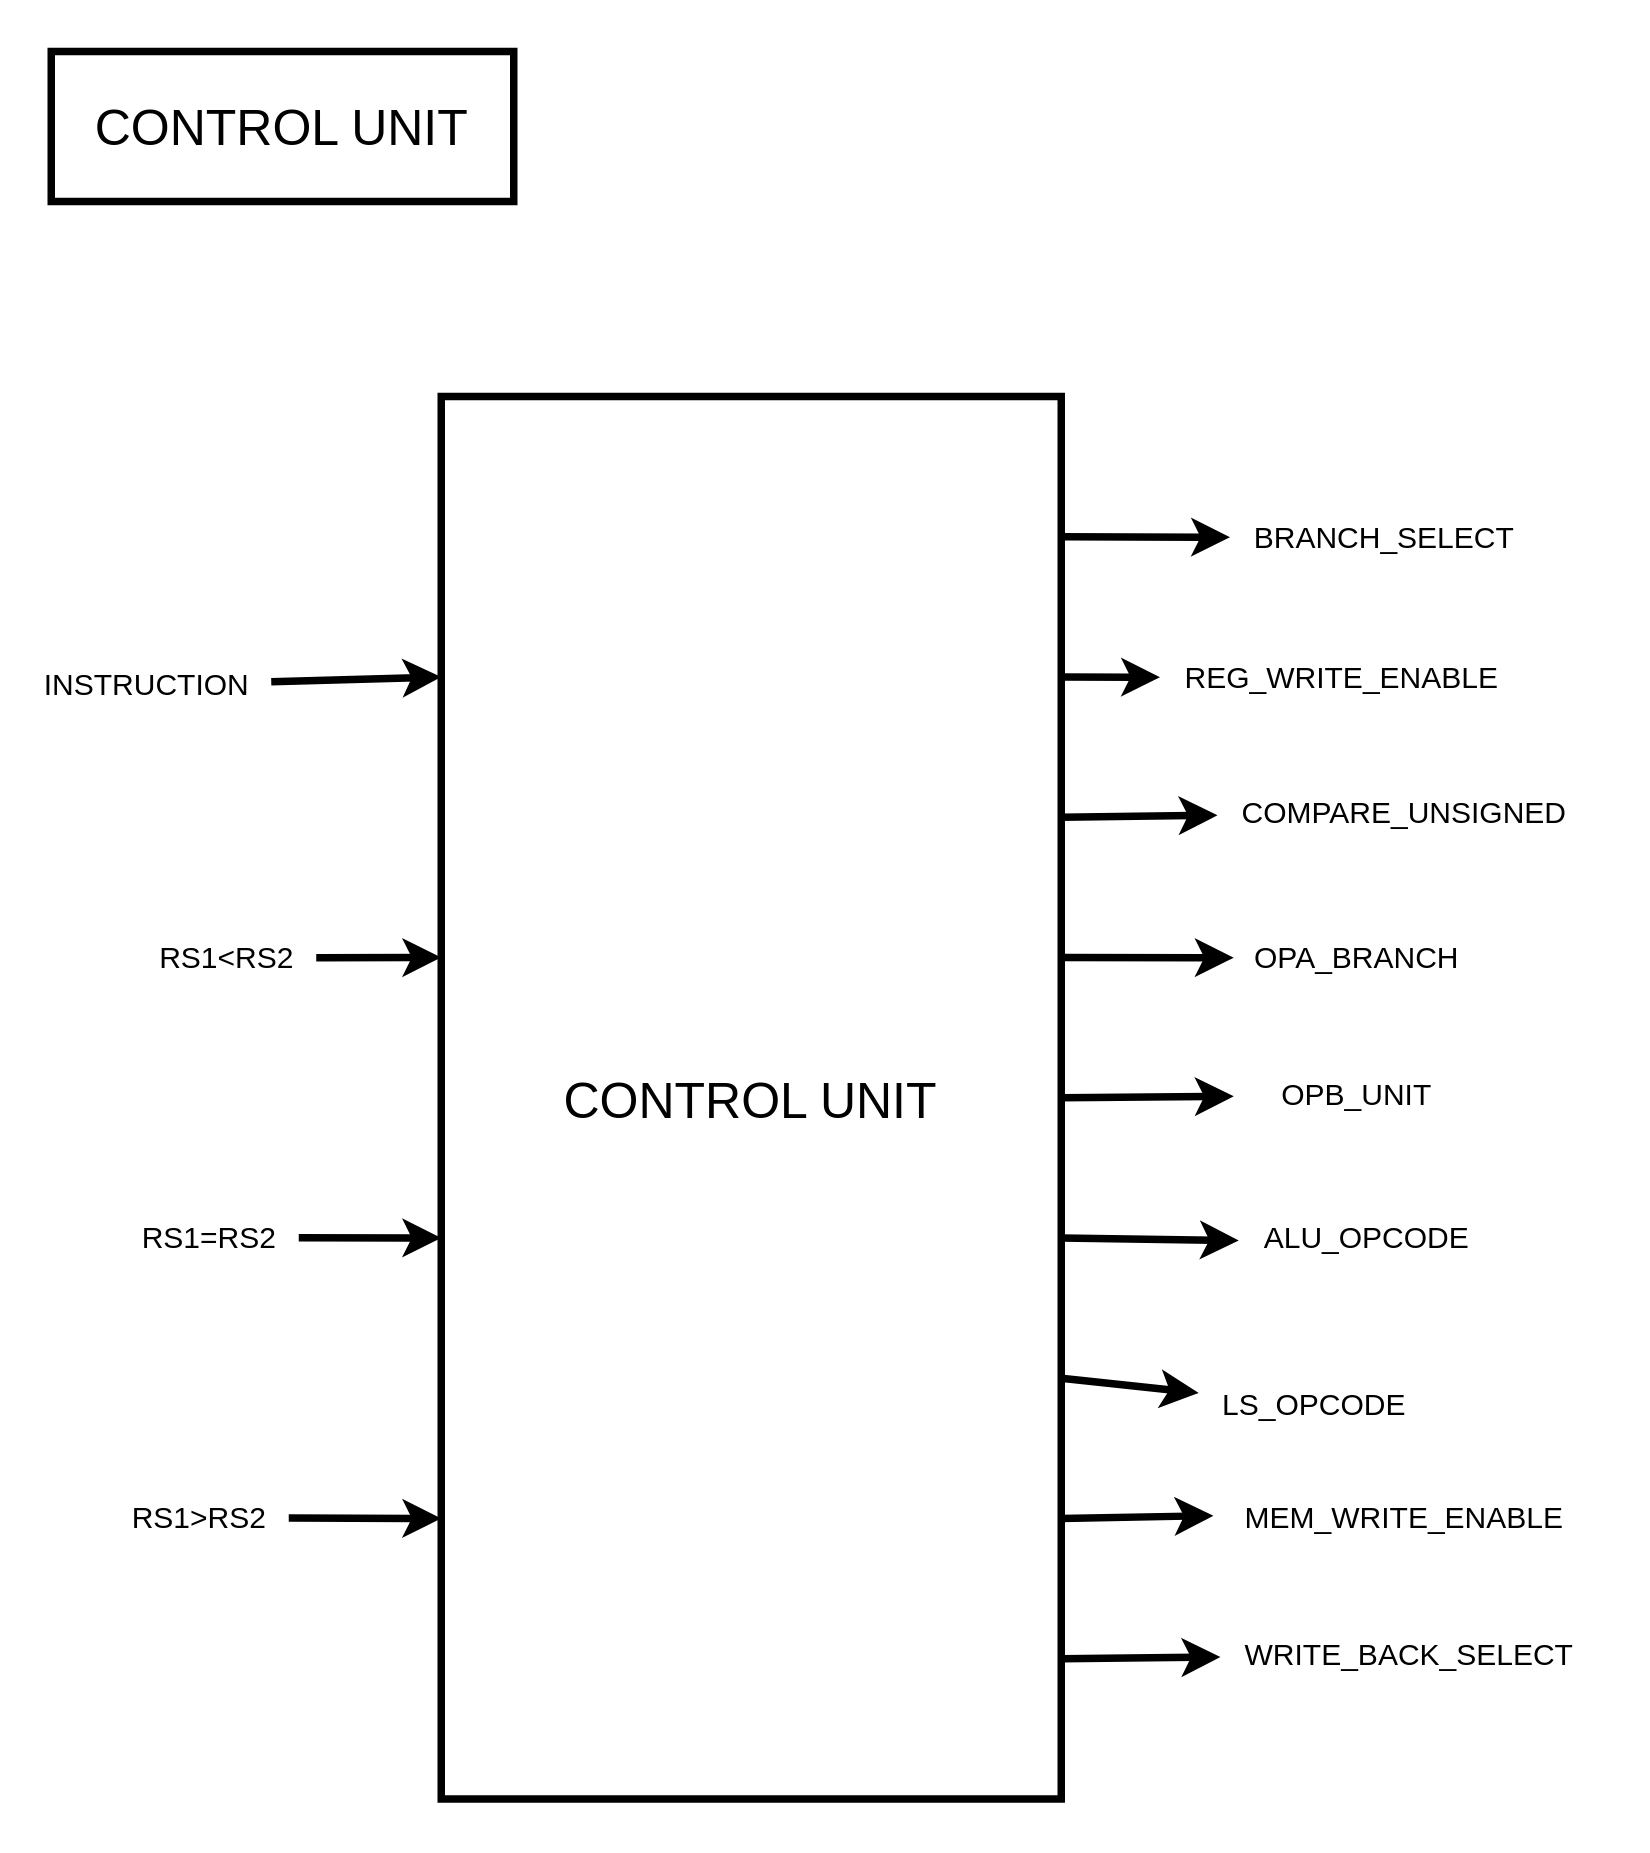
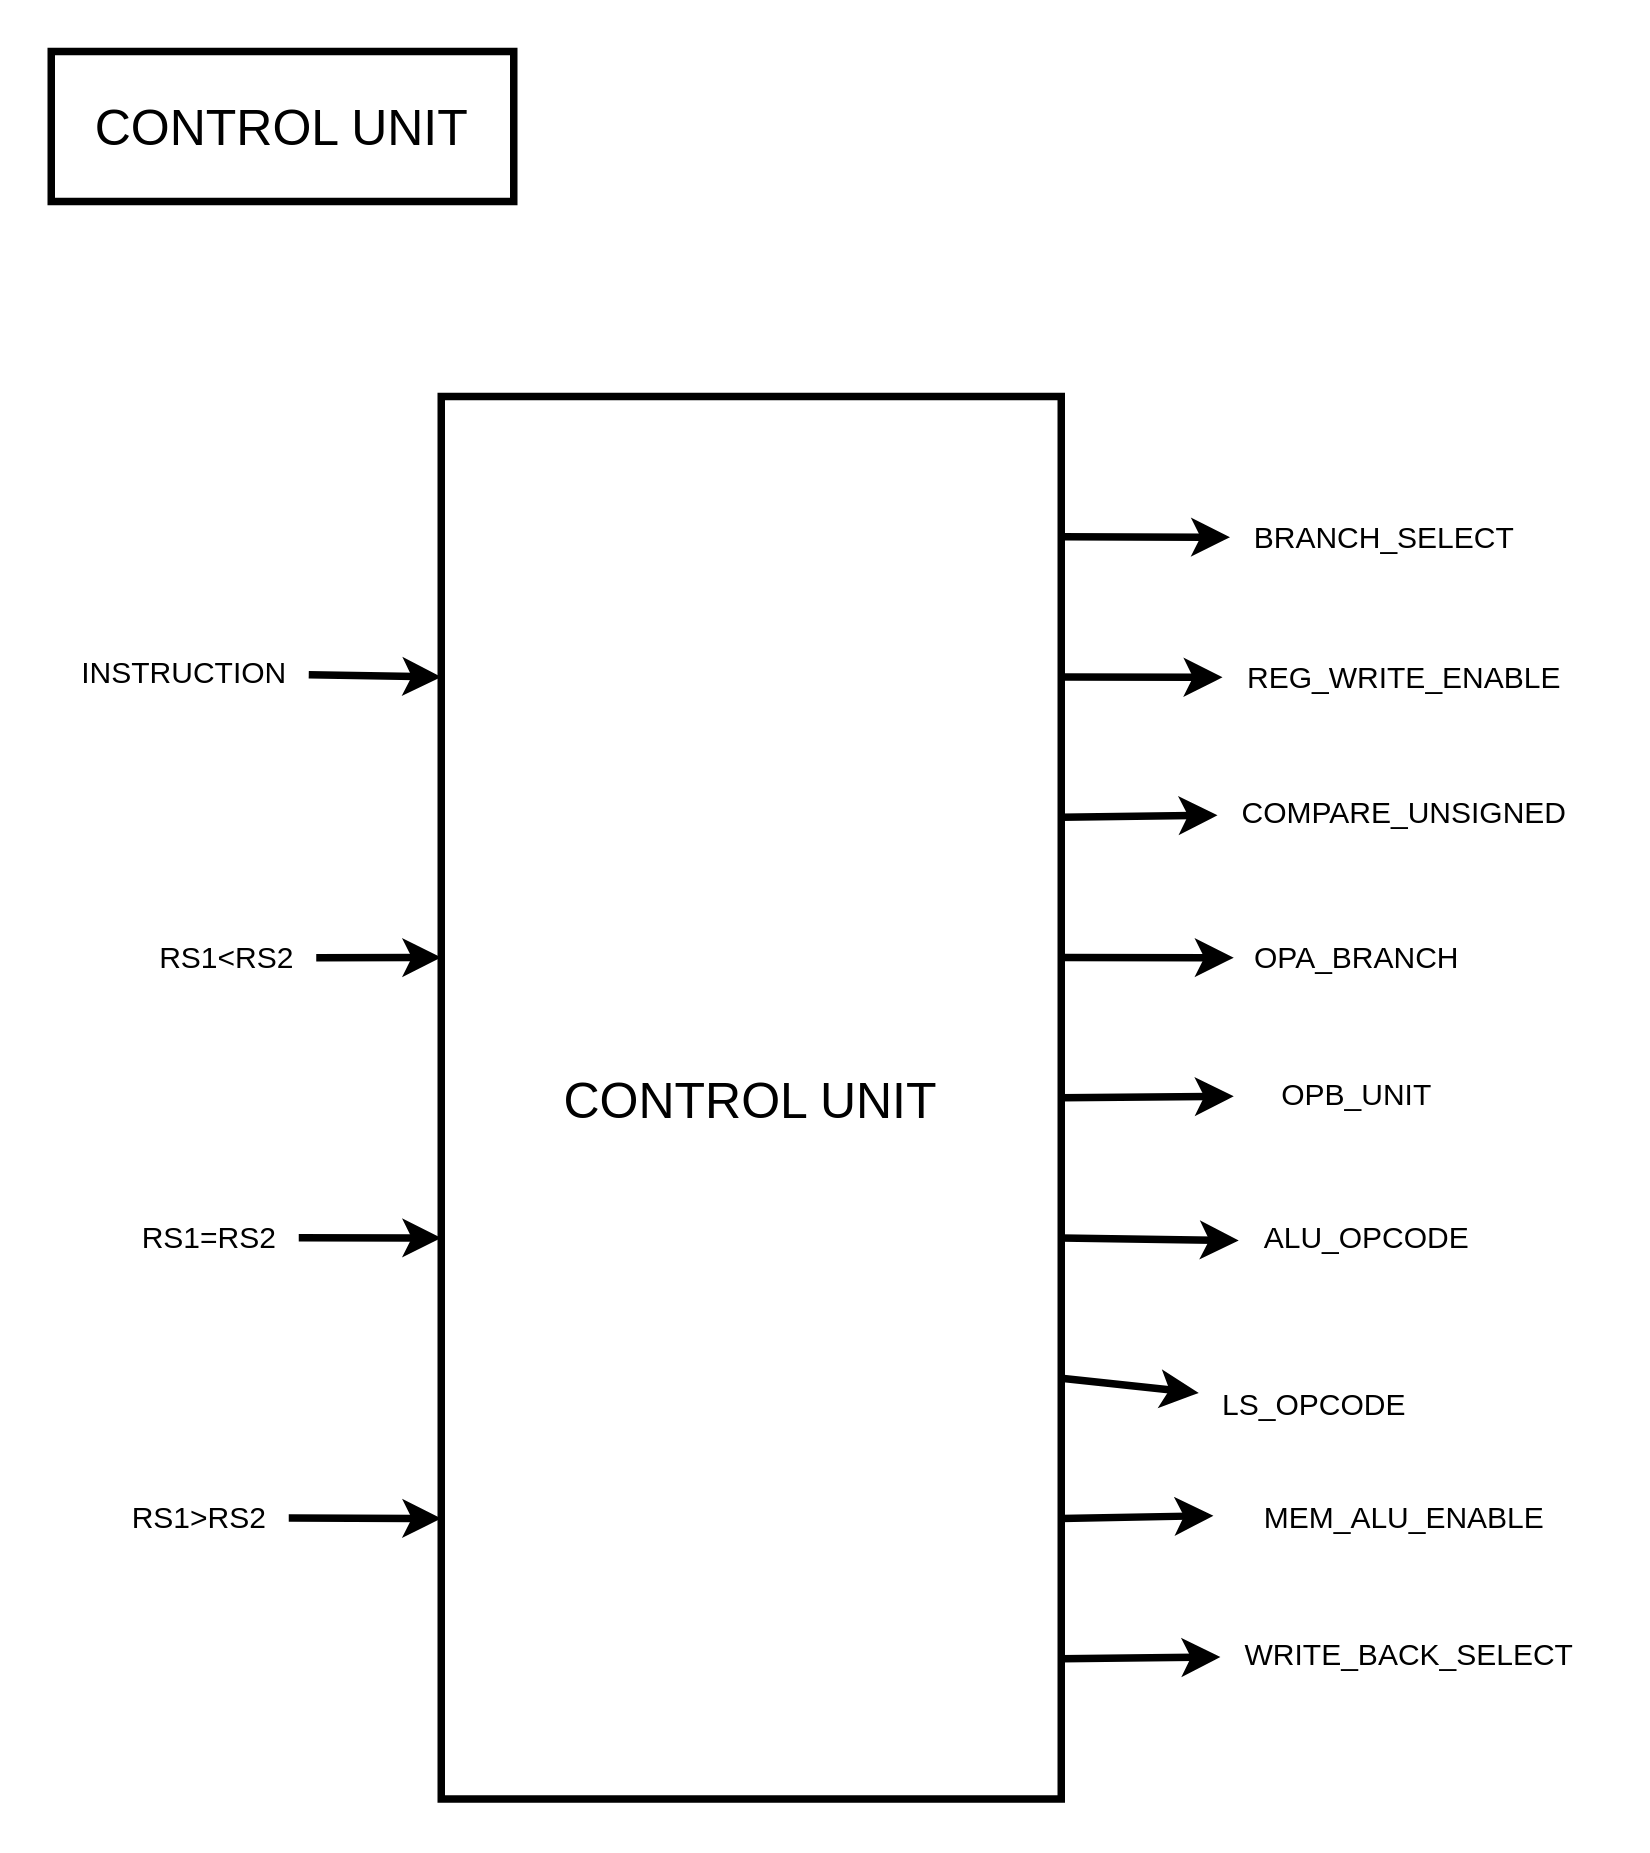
(1340, 678) -> (1403, 678)
(145, 685) -> (183, 673)
(1405, 1519) -> (1405, 1519)
